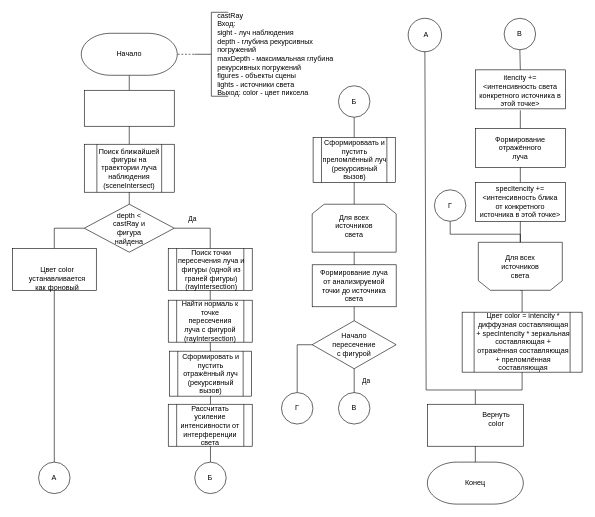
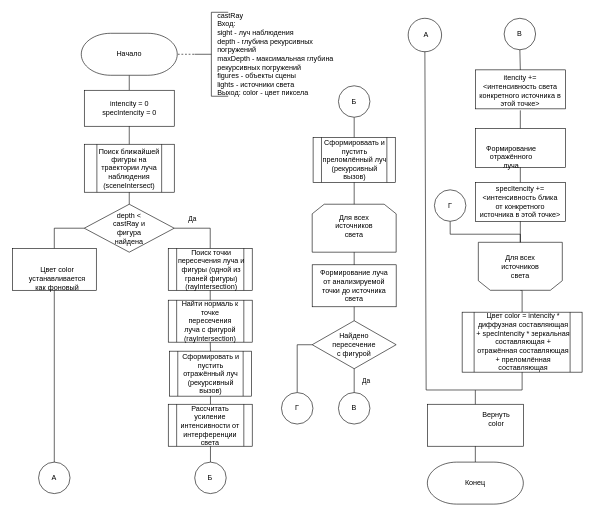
none -> (129, 108)
(521, 148) -> (512, 157)
(354, 345) -> (354, 345)
